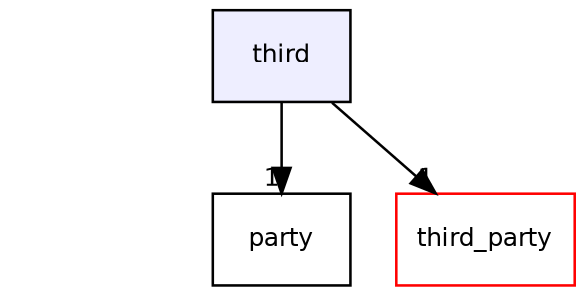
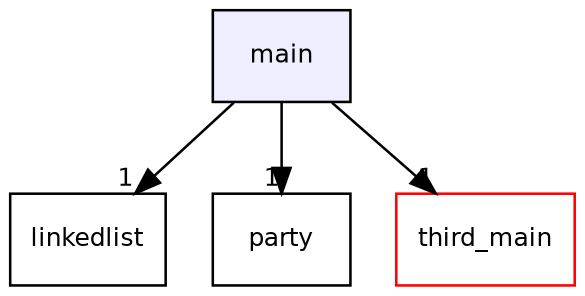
(282, 56) -> (282, 56)
none -> (88, 240)
(486, 240) -> (486, 240)
